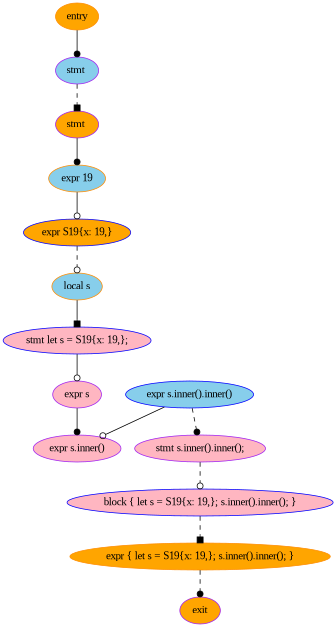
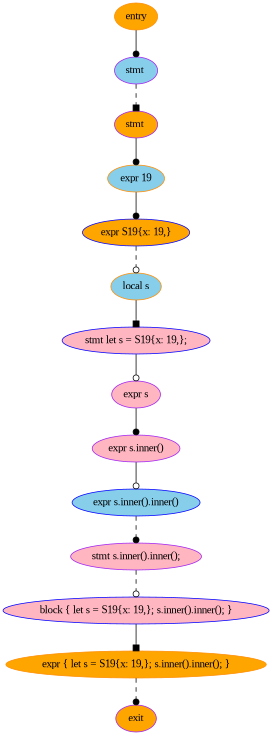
(77, 203) -> (136, 203)
(135, 421) -> (136, 473)
(200, 526) -> (136, 634)
